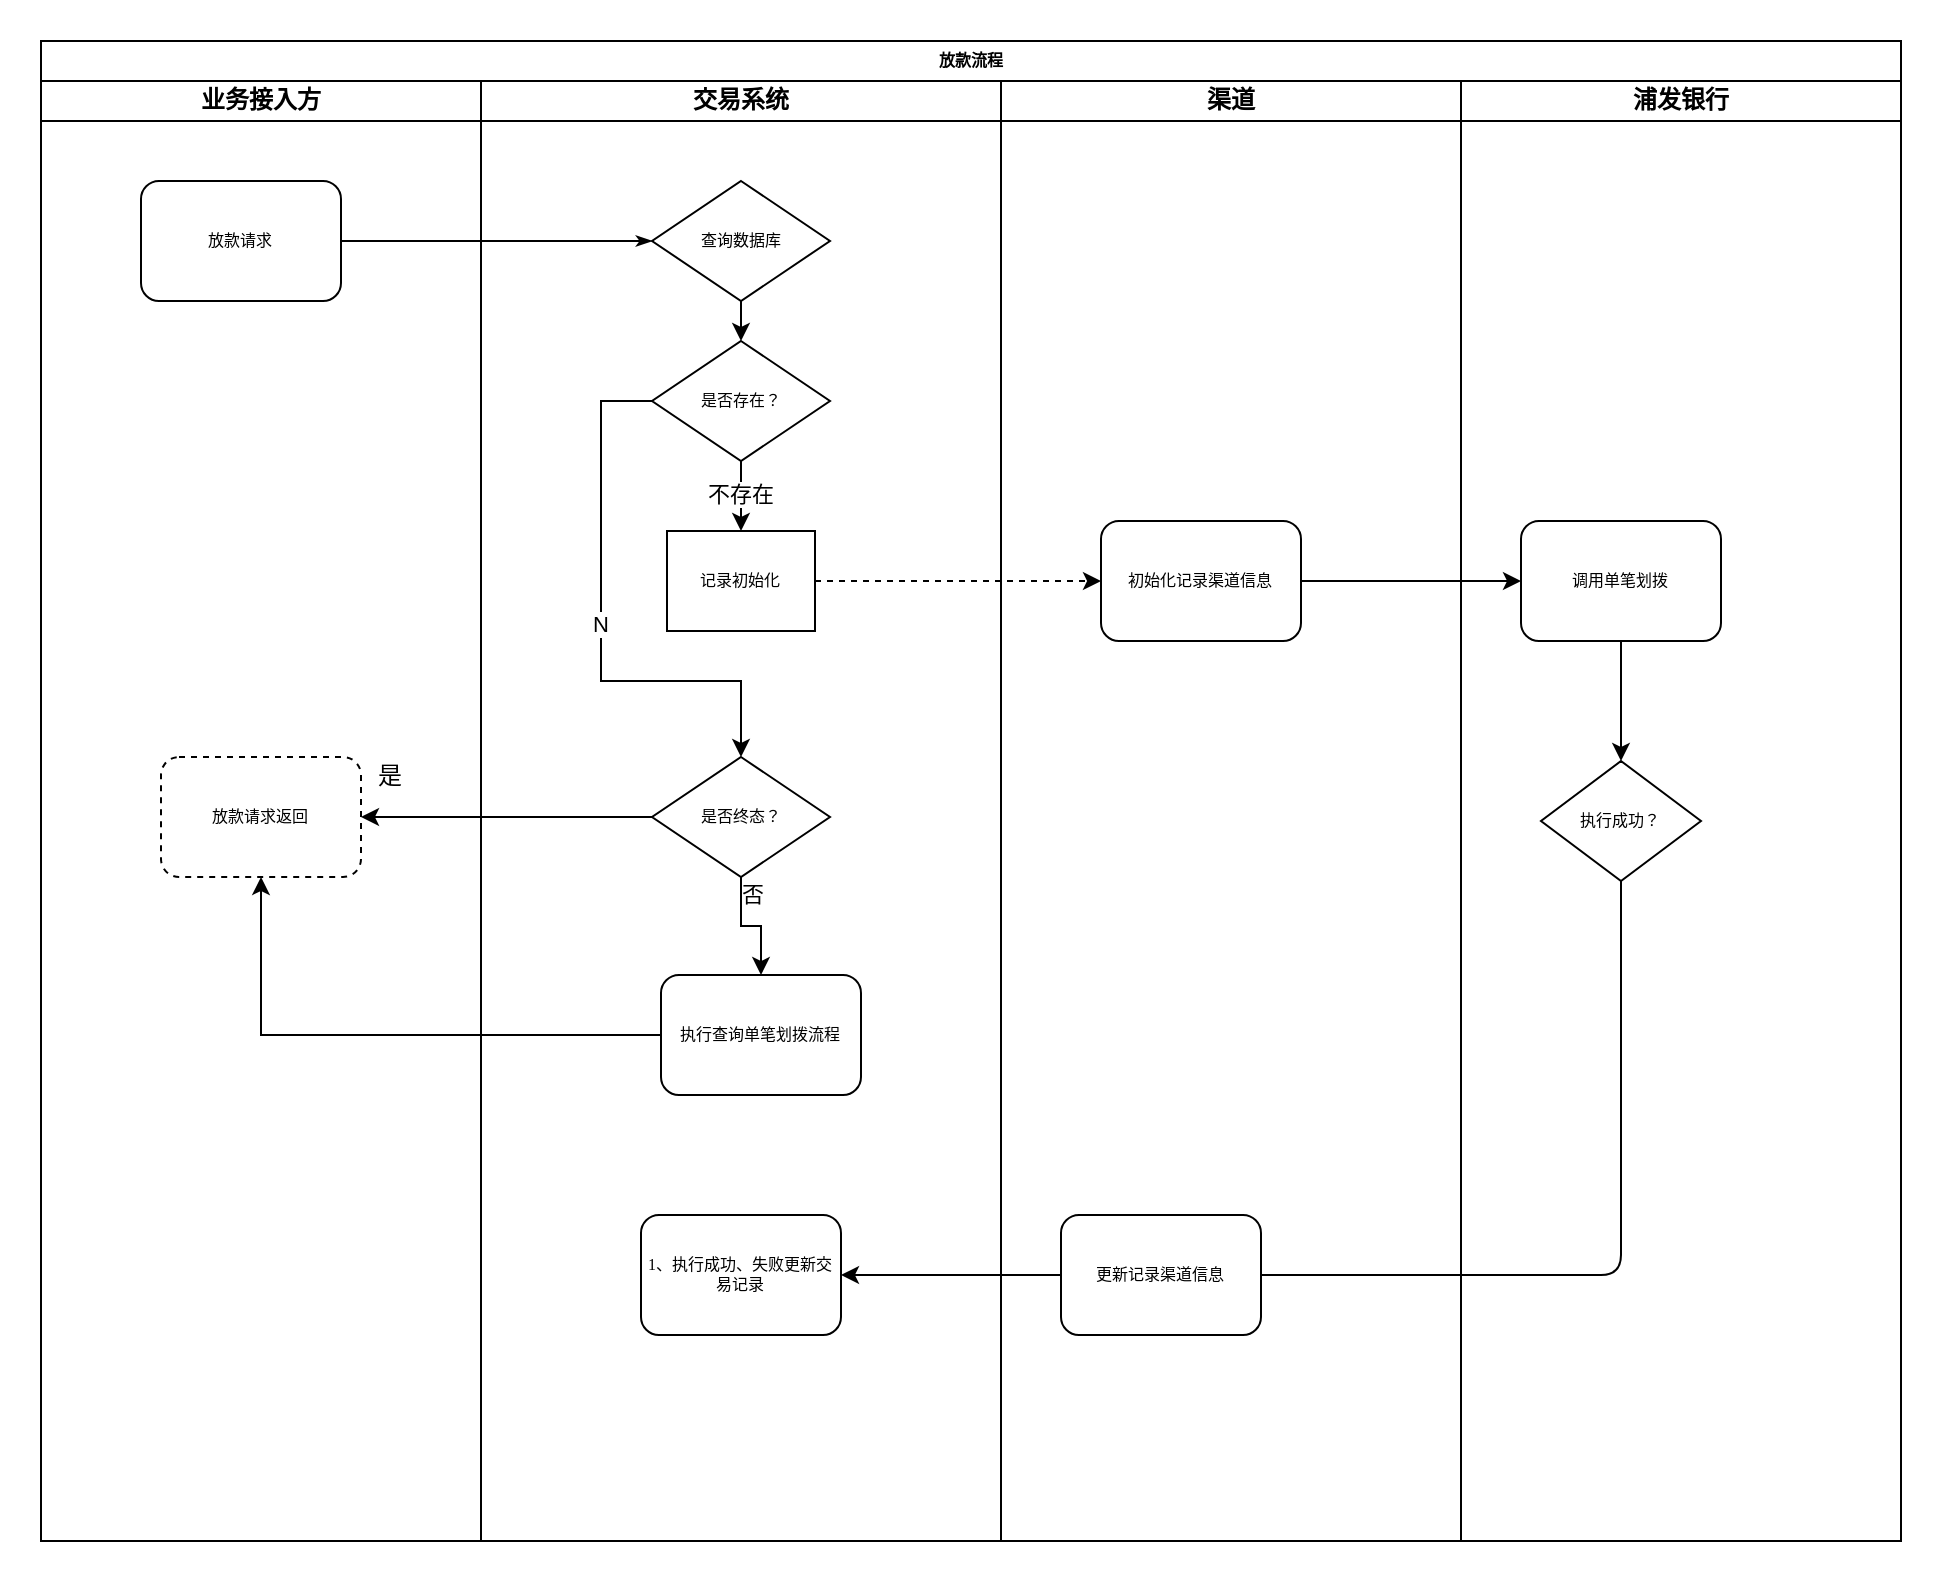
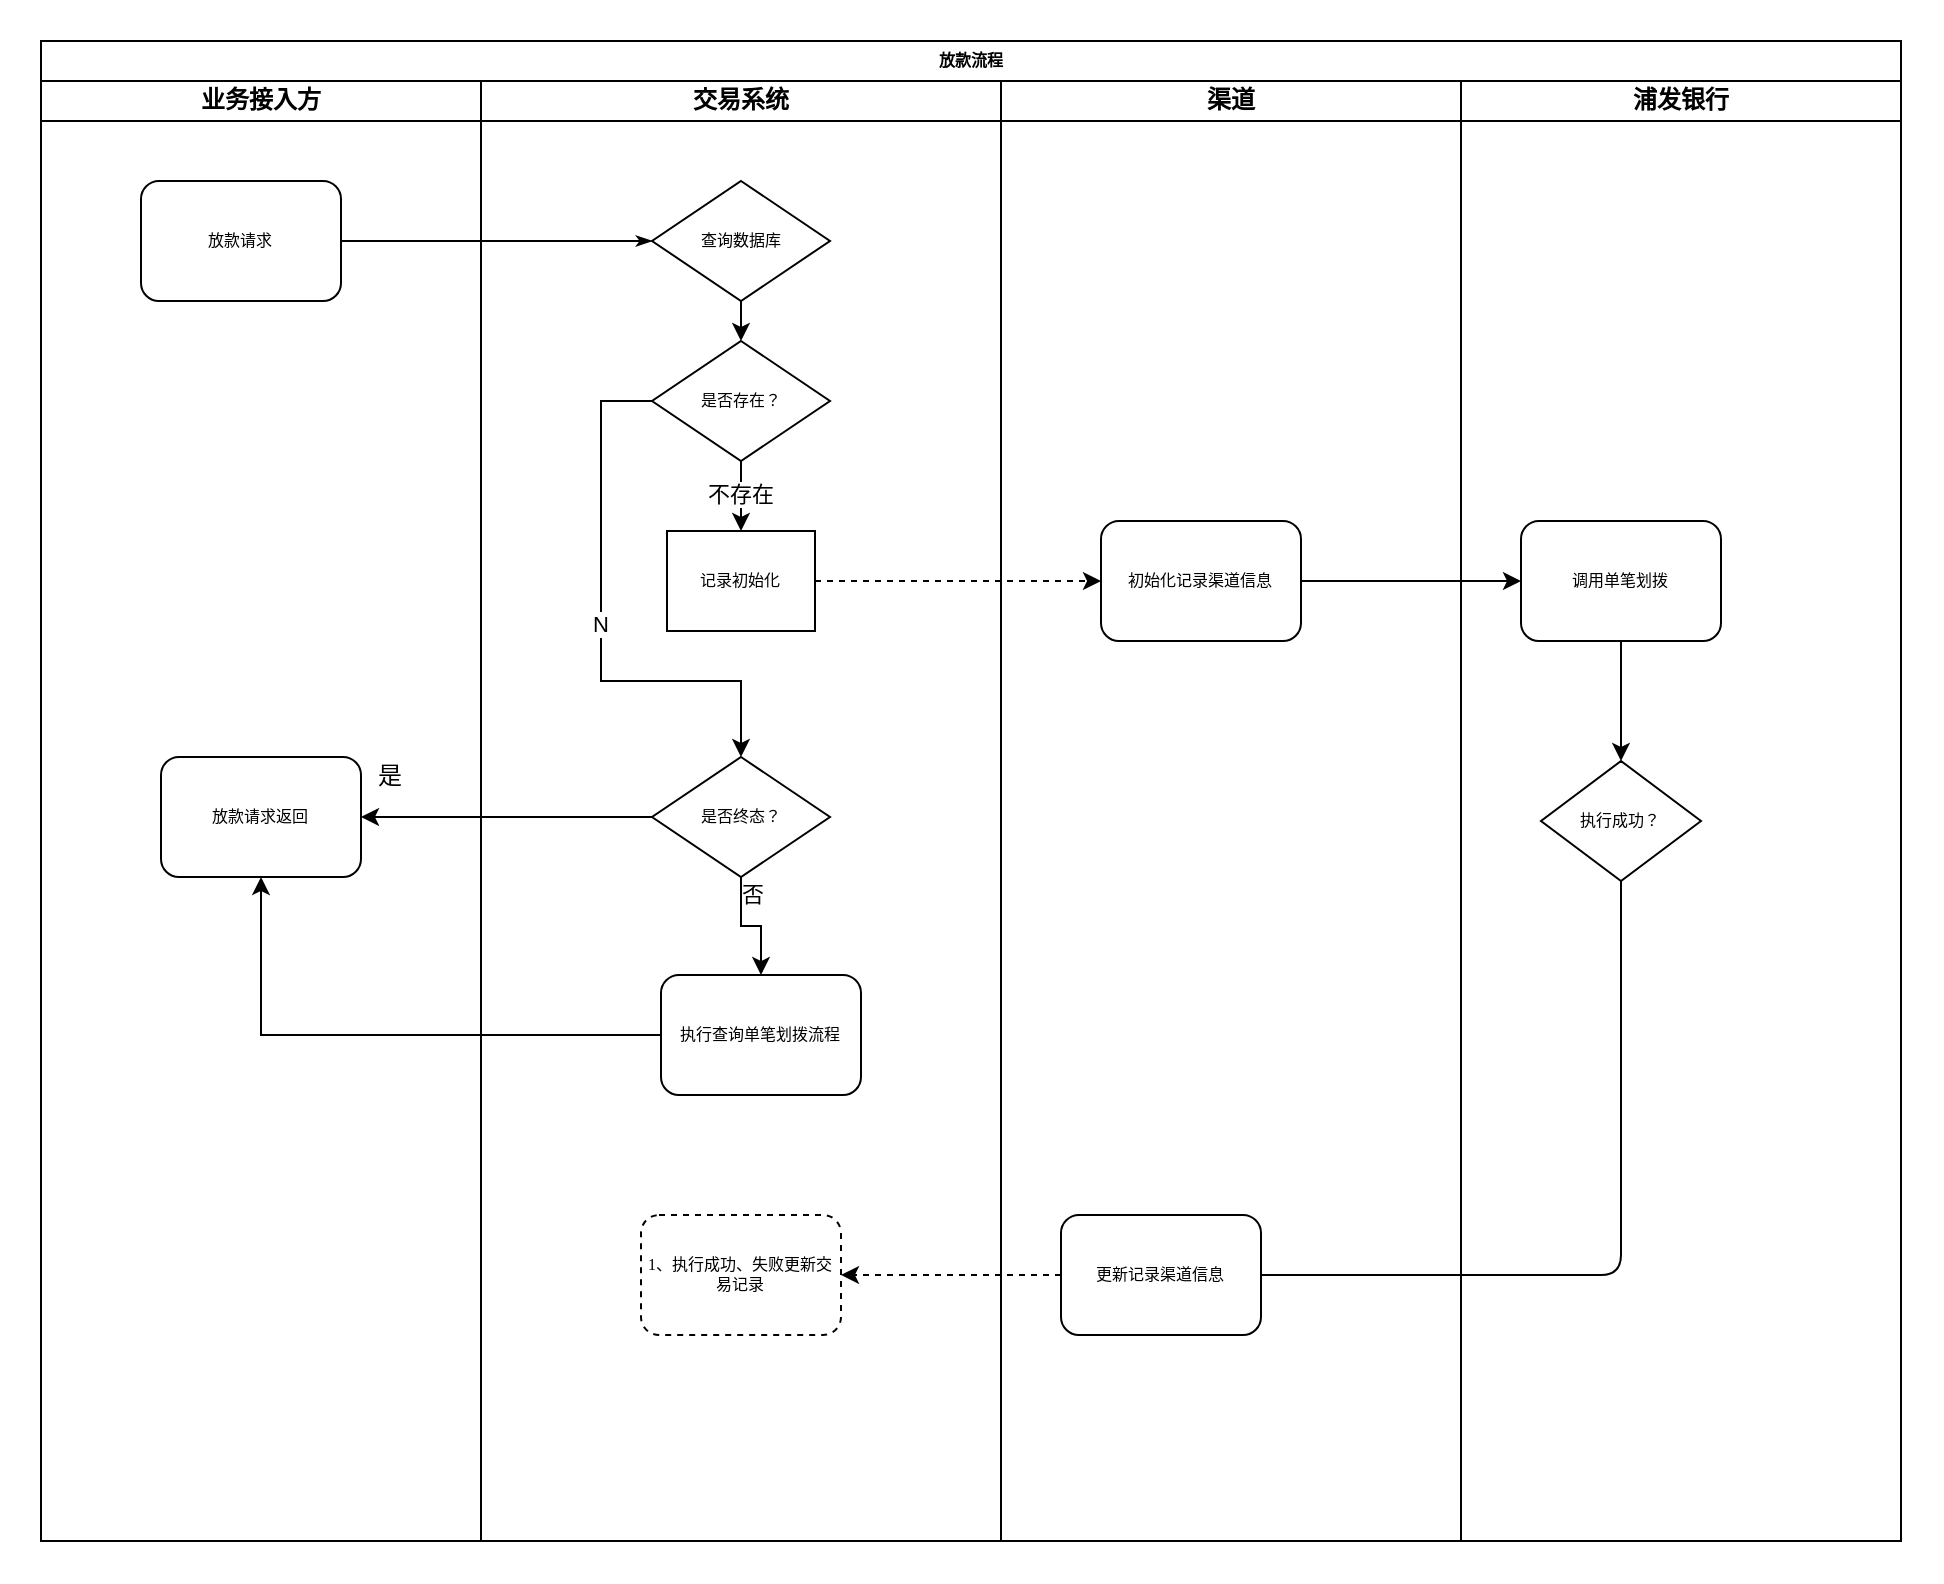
(261, 817) -> (261, 817)
(741, 1275) -> (741, 1275)
(927, 1275) -> (927, 1275)
